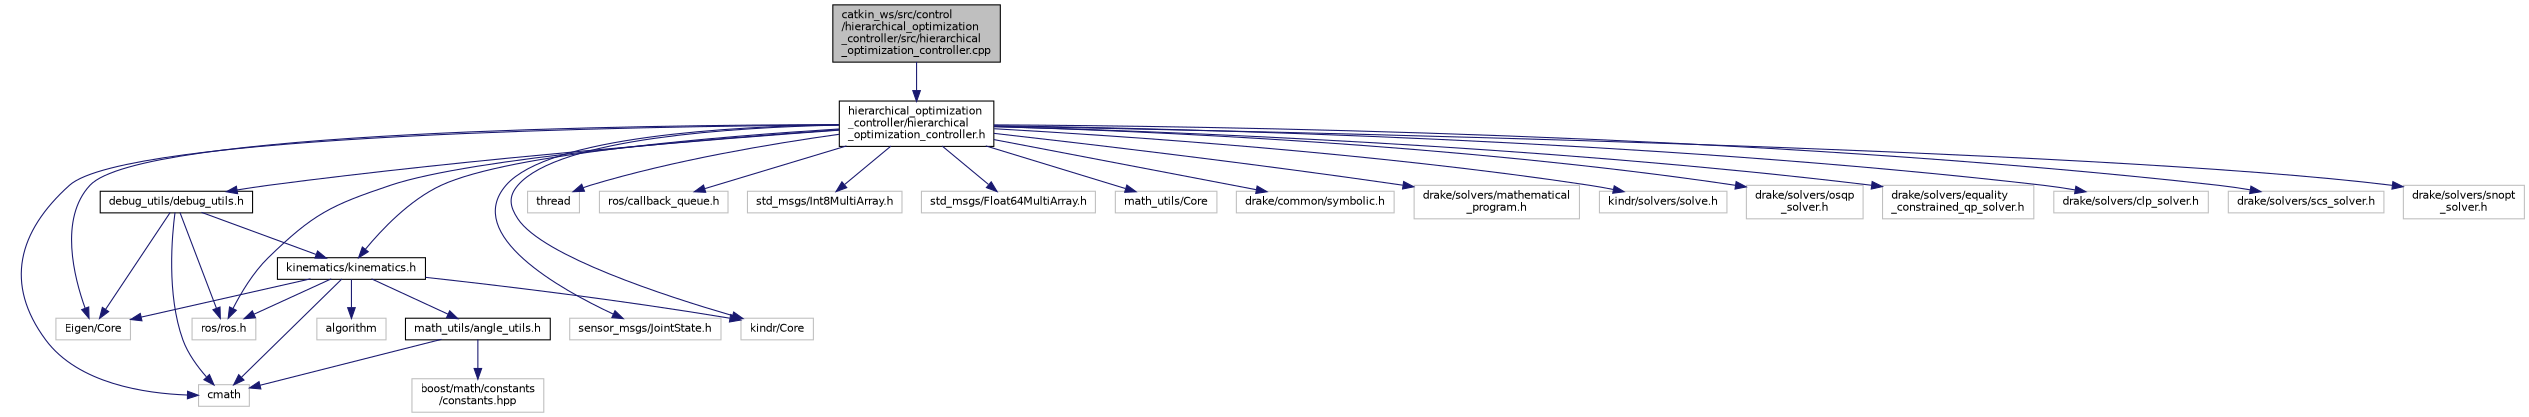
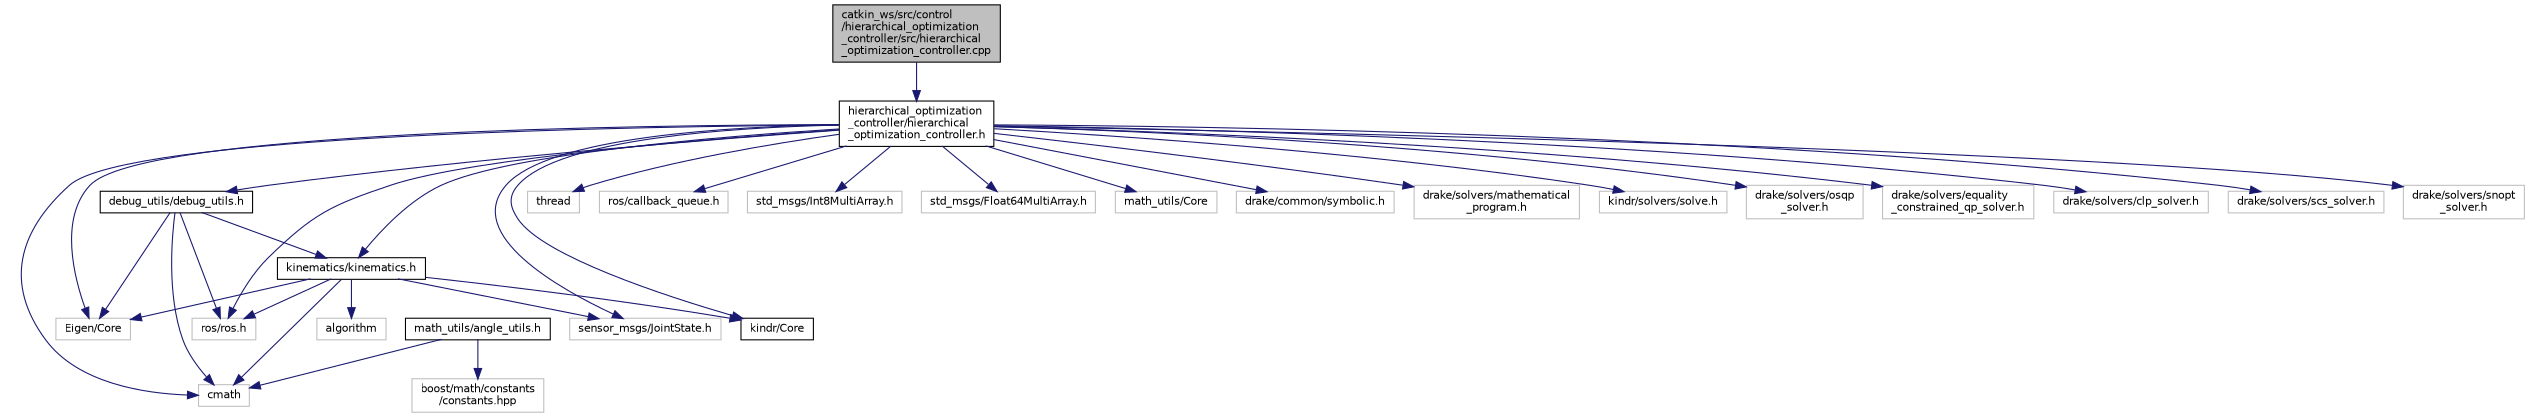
(410, 297) -> (493, 298)
(777, 329) -> (777, 329)
